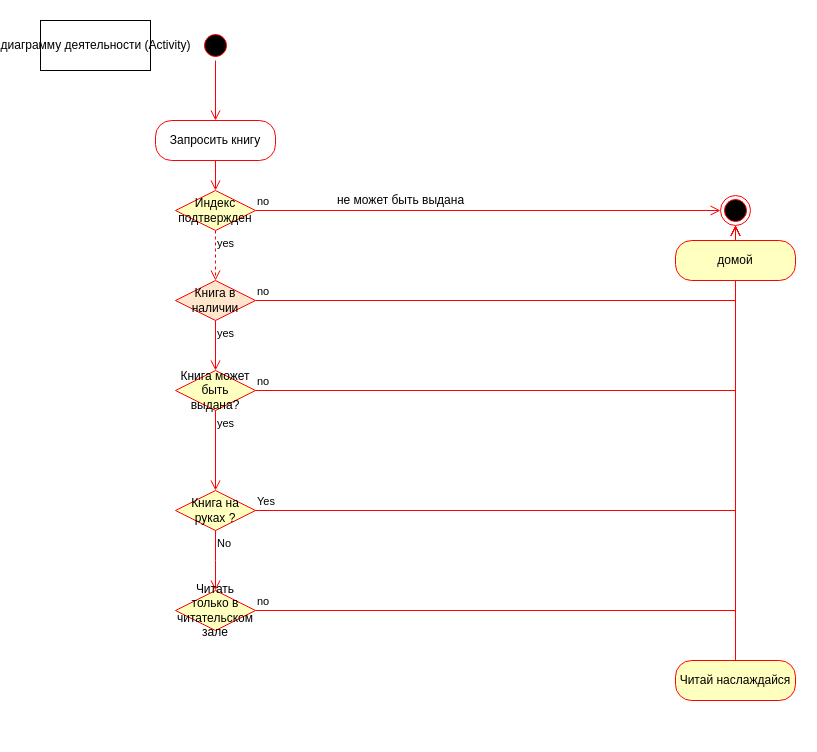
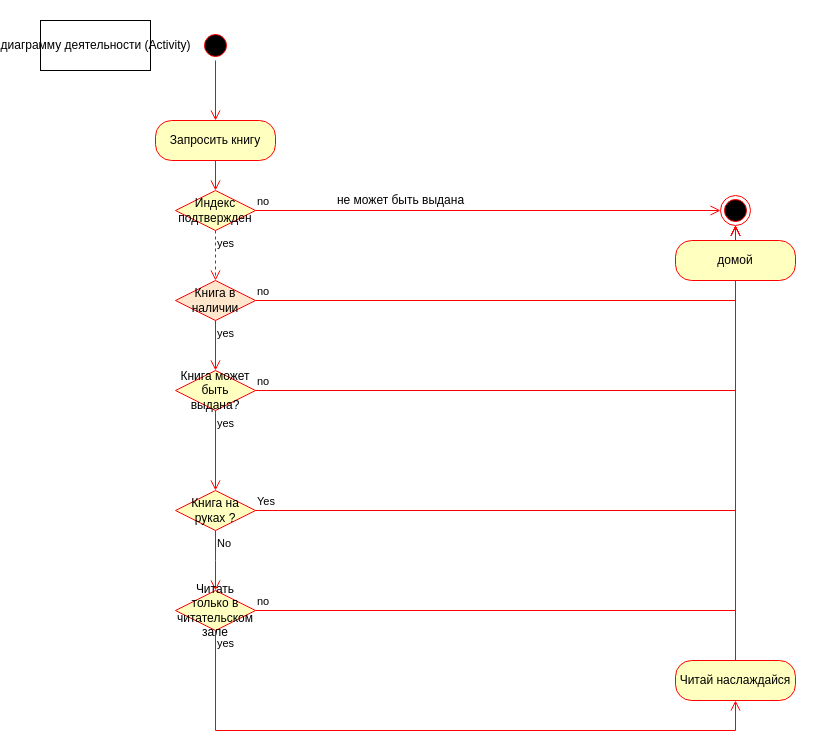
(216, 141) -> (216, 141)
none -> (439, 731)
